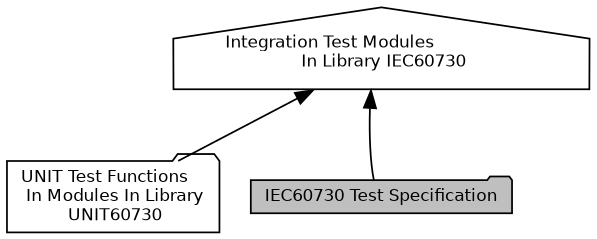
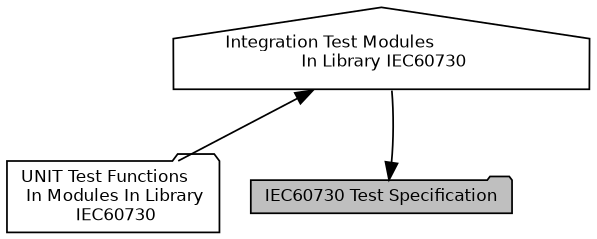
(370, 144) -> (393, 126)
(113, 197) -> (113, 197)
